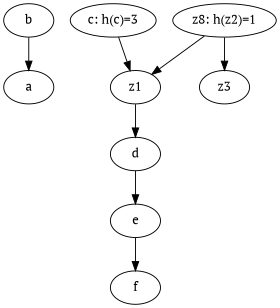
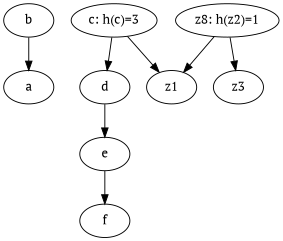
(135, 116) -> (110, 49)
